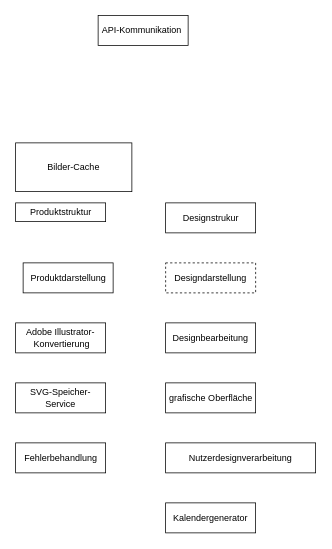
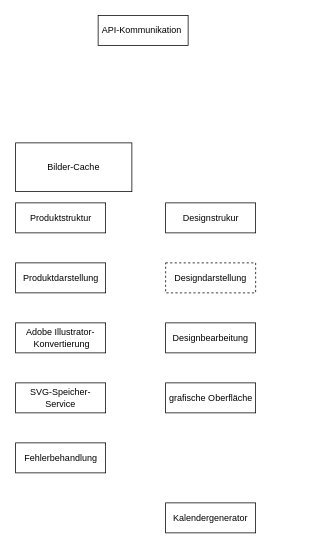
(60, 212) -> (60, 218)
(68, 278) -> (60, 278)
(240, 458) -> none
